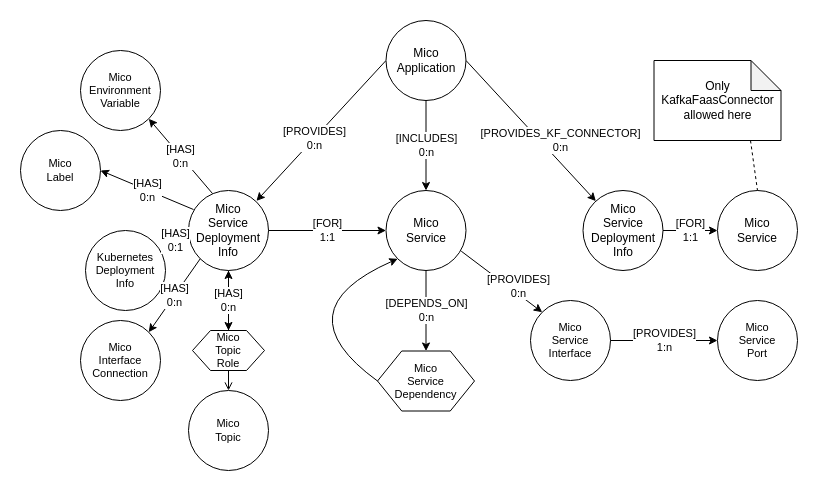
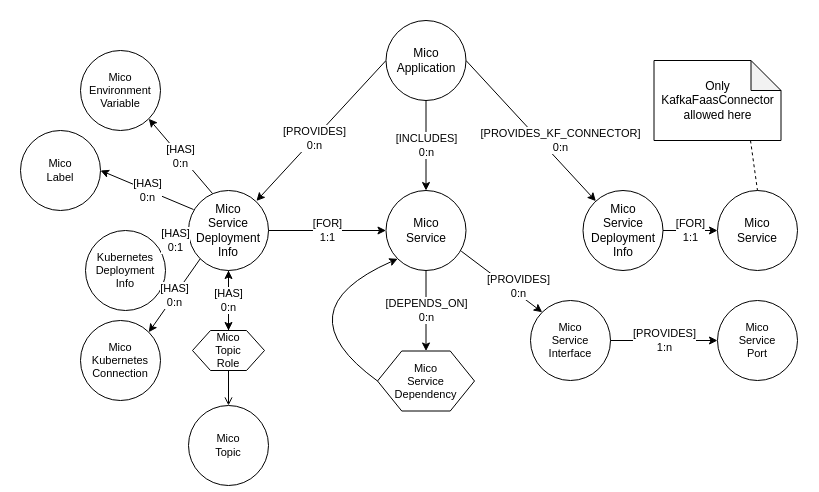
(121, 361) -> (121, 361)
(229, 431) -> (229, 446)
